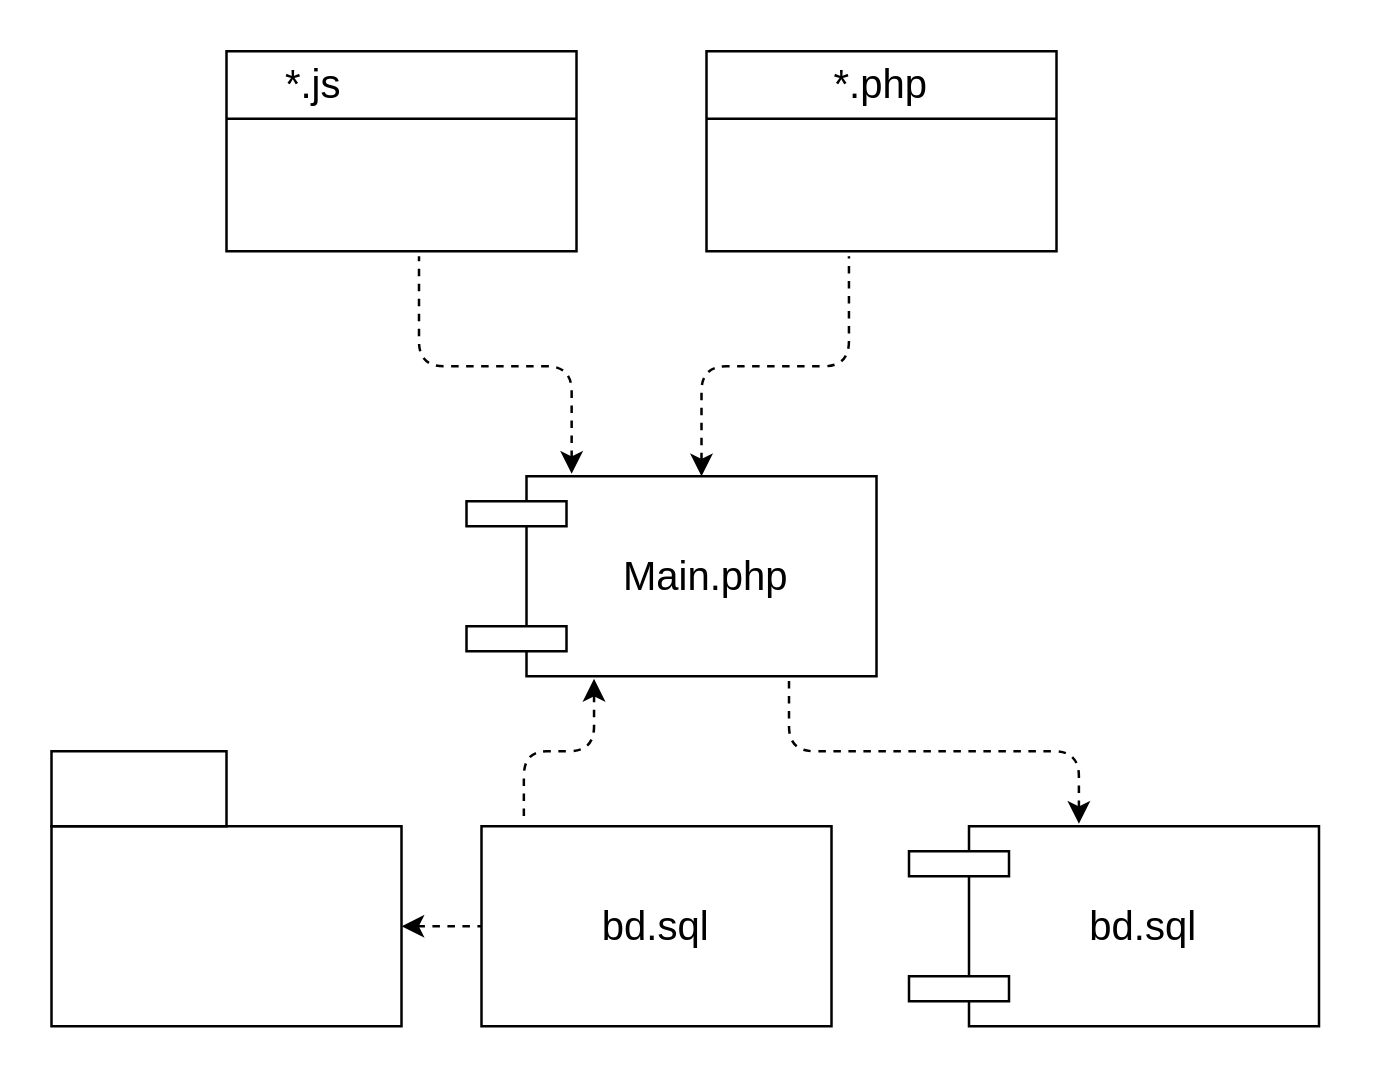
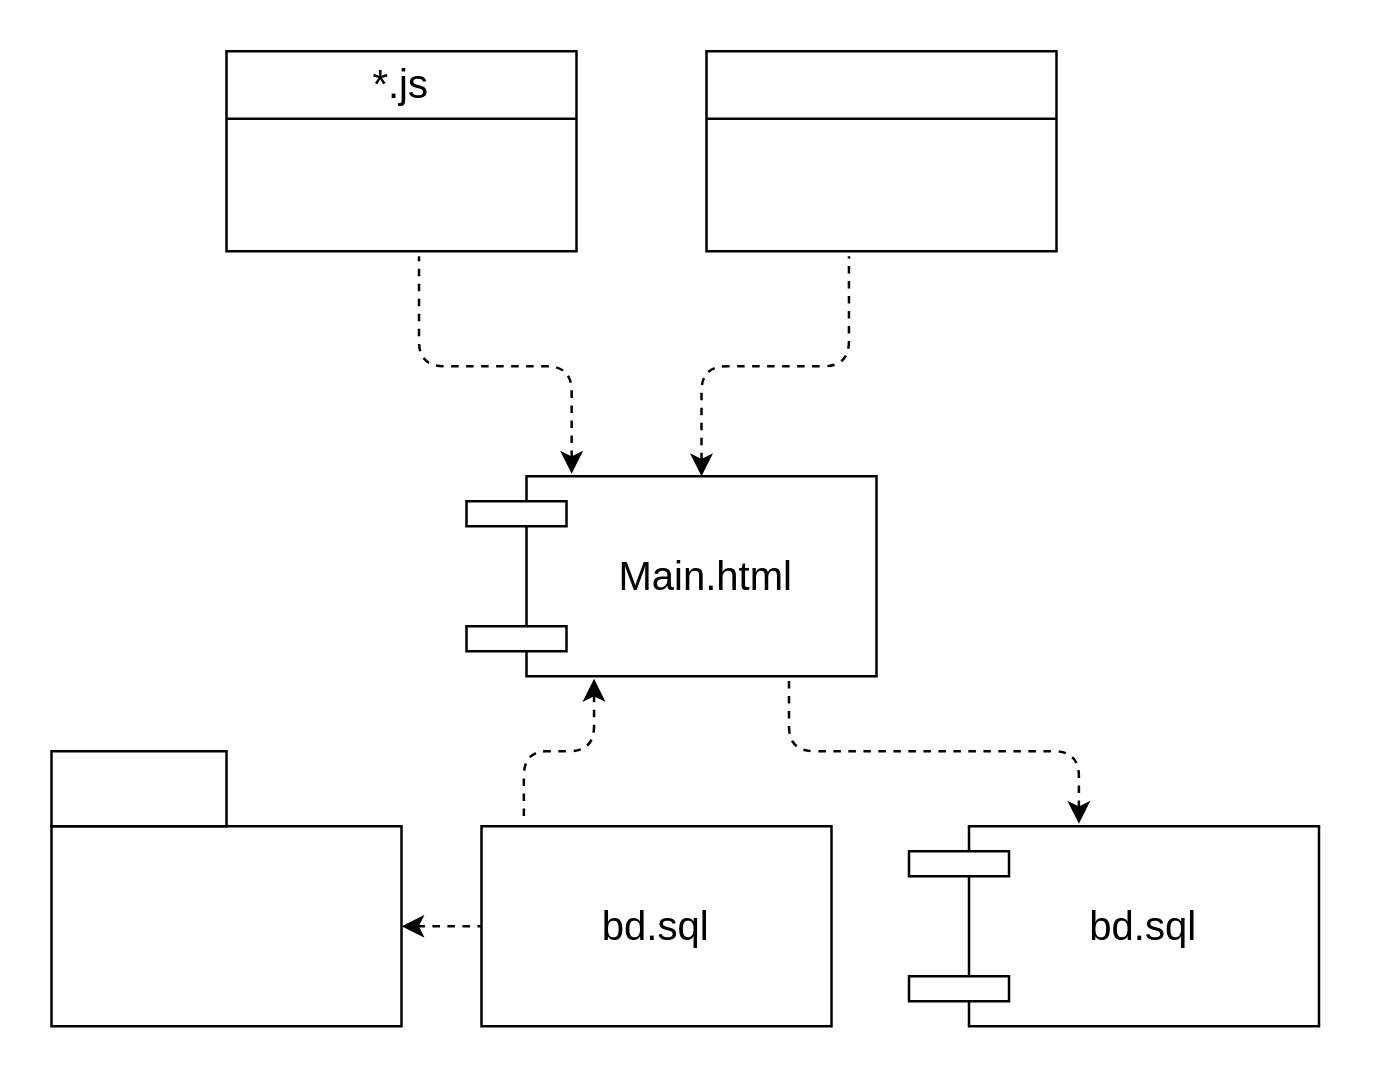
(314, 84) -> (401, 84)
(881, 84) -> none
(706, 576) -> (706, 576)
